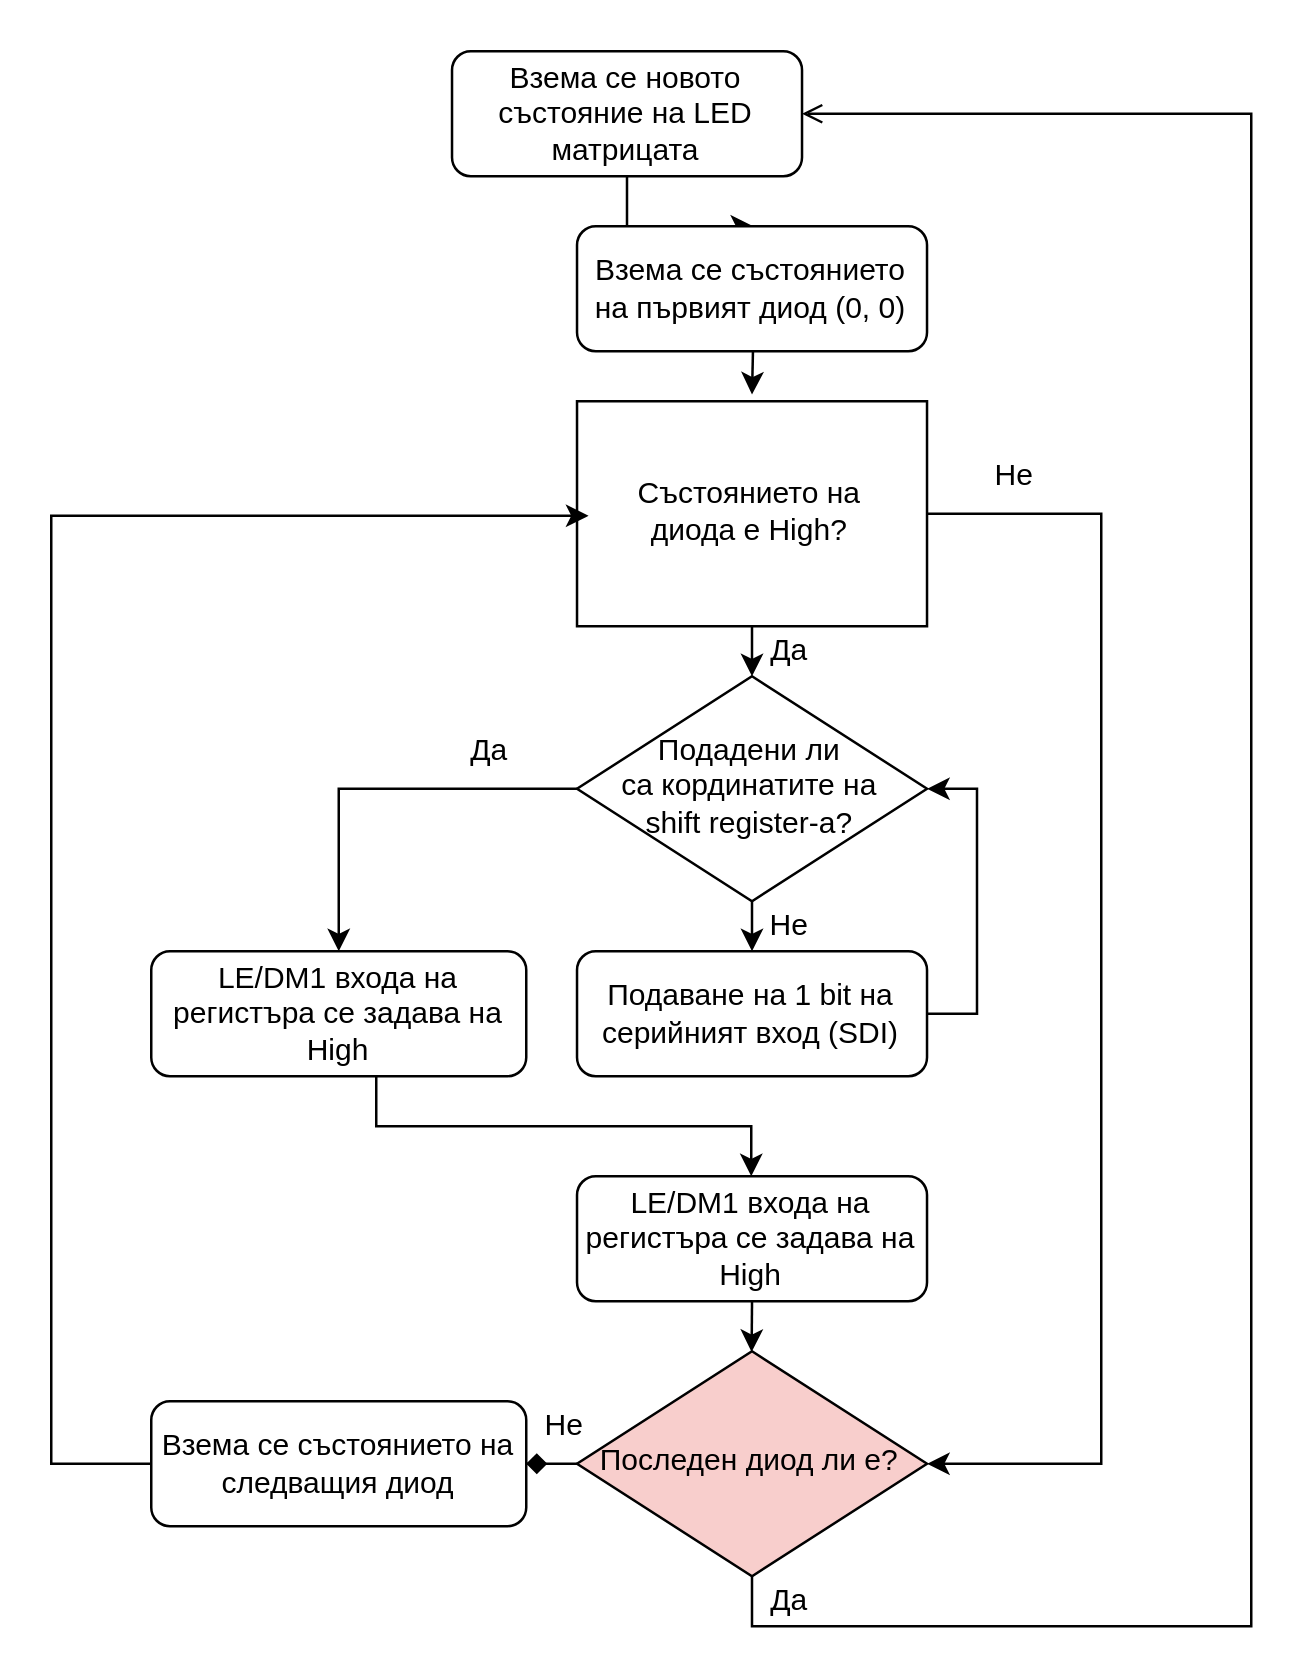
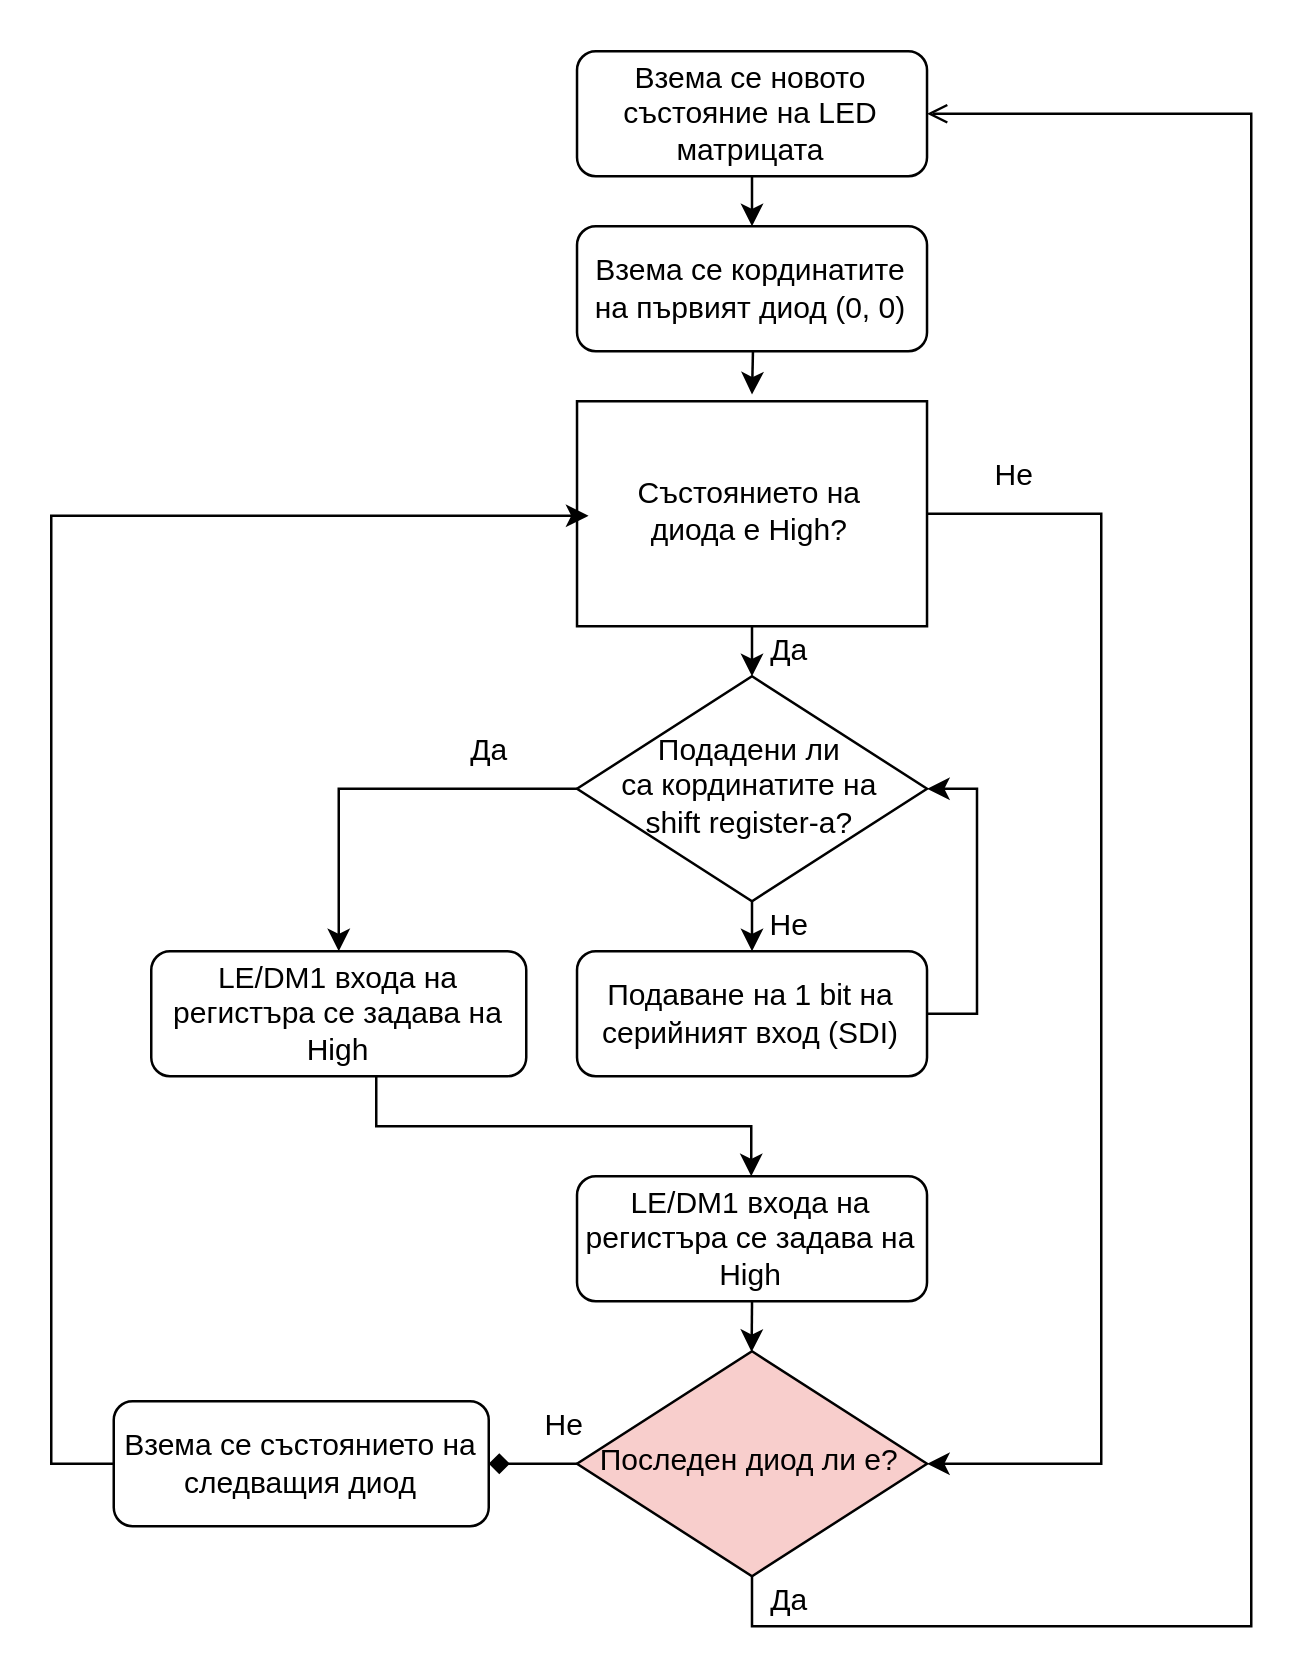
(627, 114) -> (752, 114)
(751, 289) -> (751, 289)
(339, 1464) -> (301, 1464)
